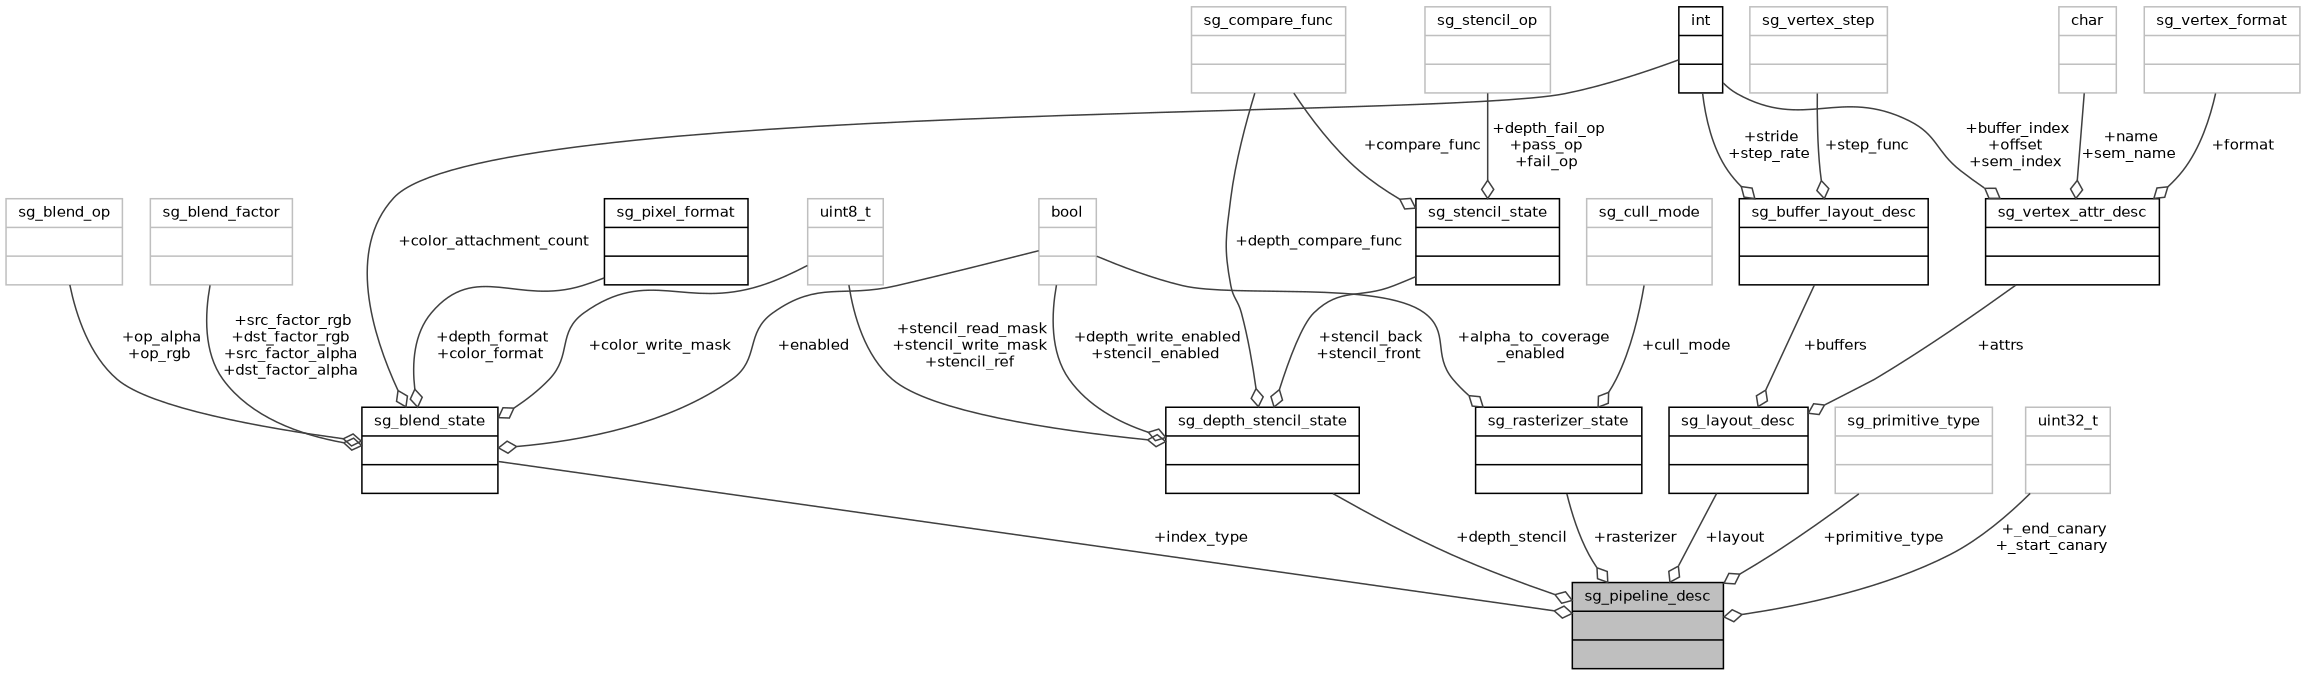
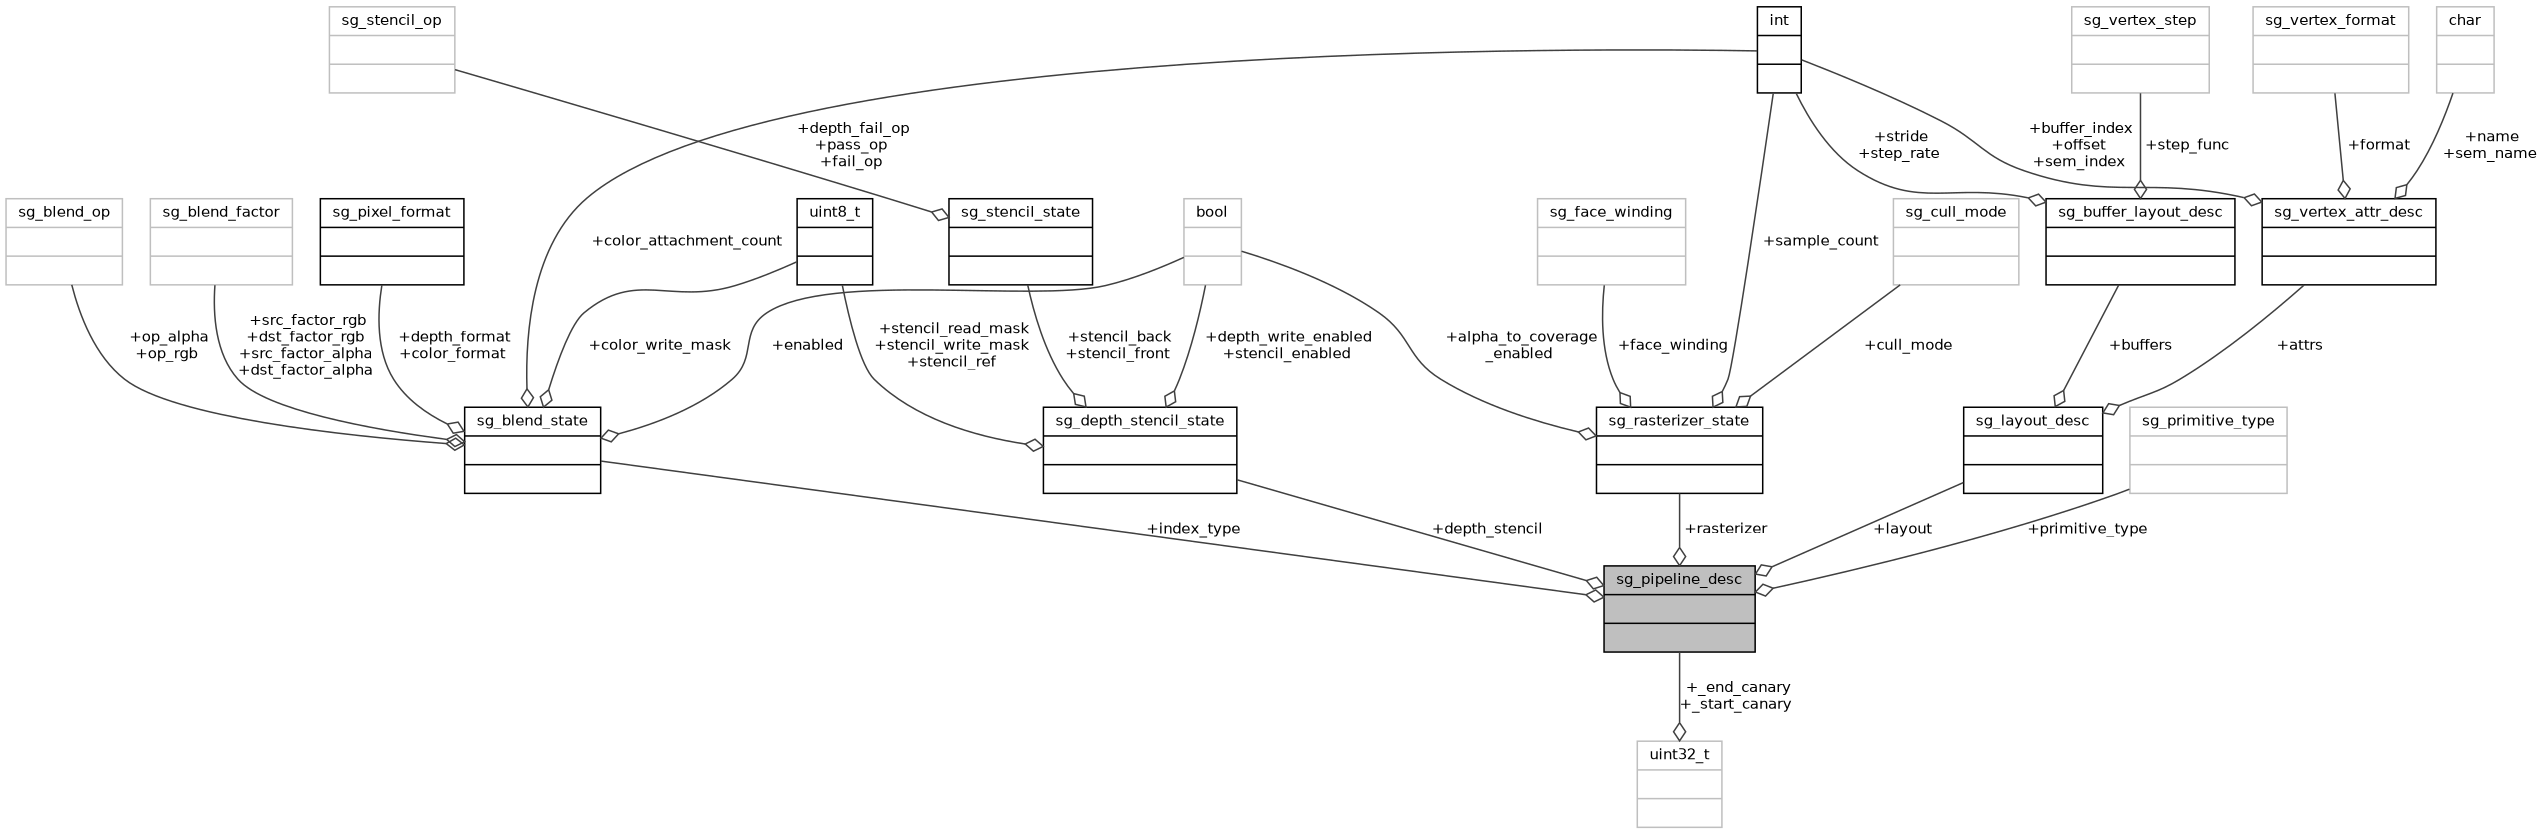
(1269, 50) -> none
(845, 242) -> (835, 242)
none -> (1612, 242)
none -> (1751, 243)
(1897, 577) -> (1680, 687)
